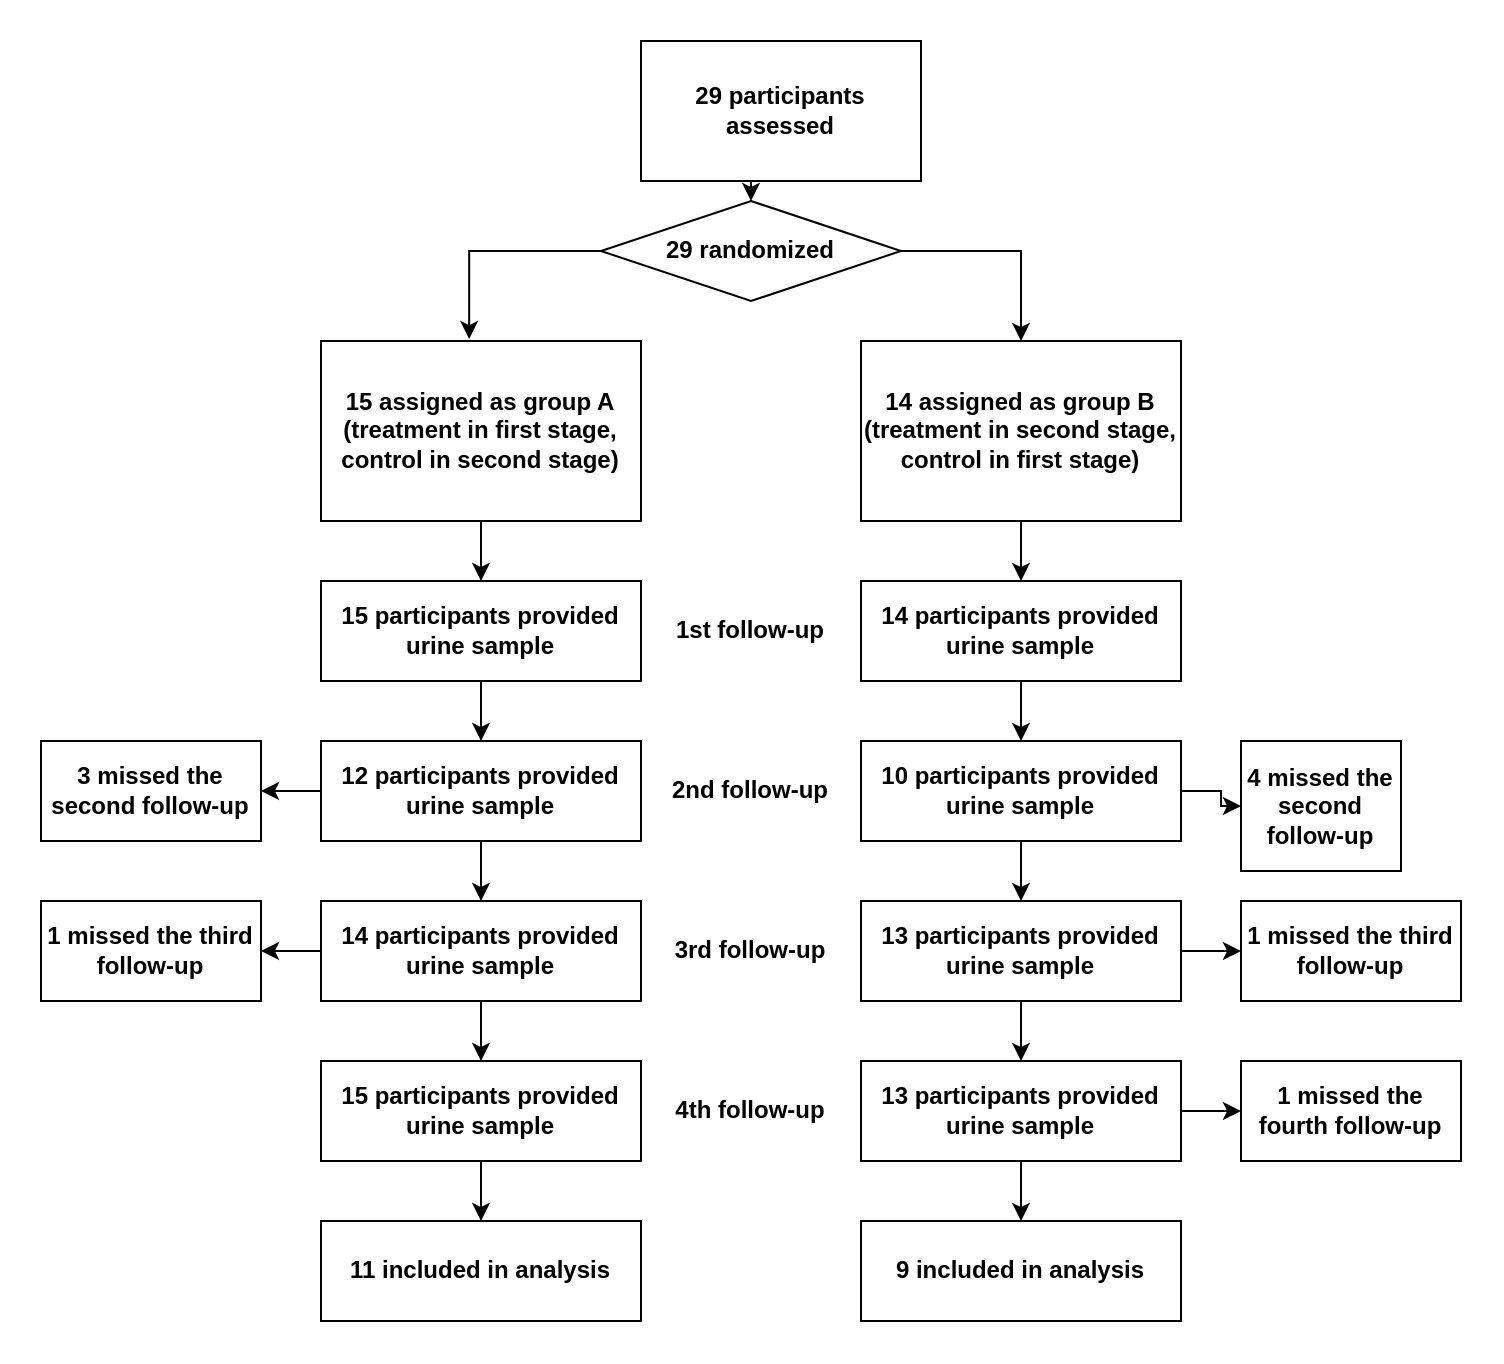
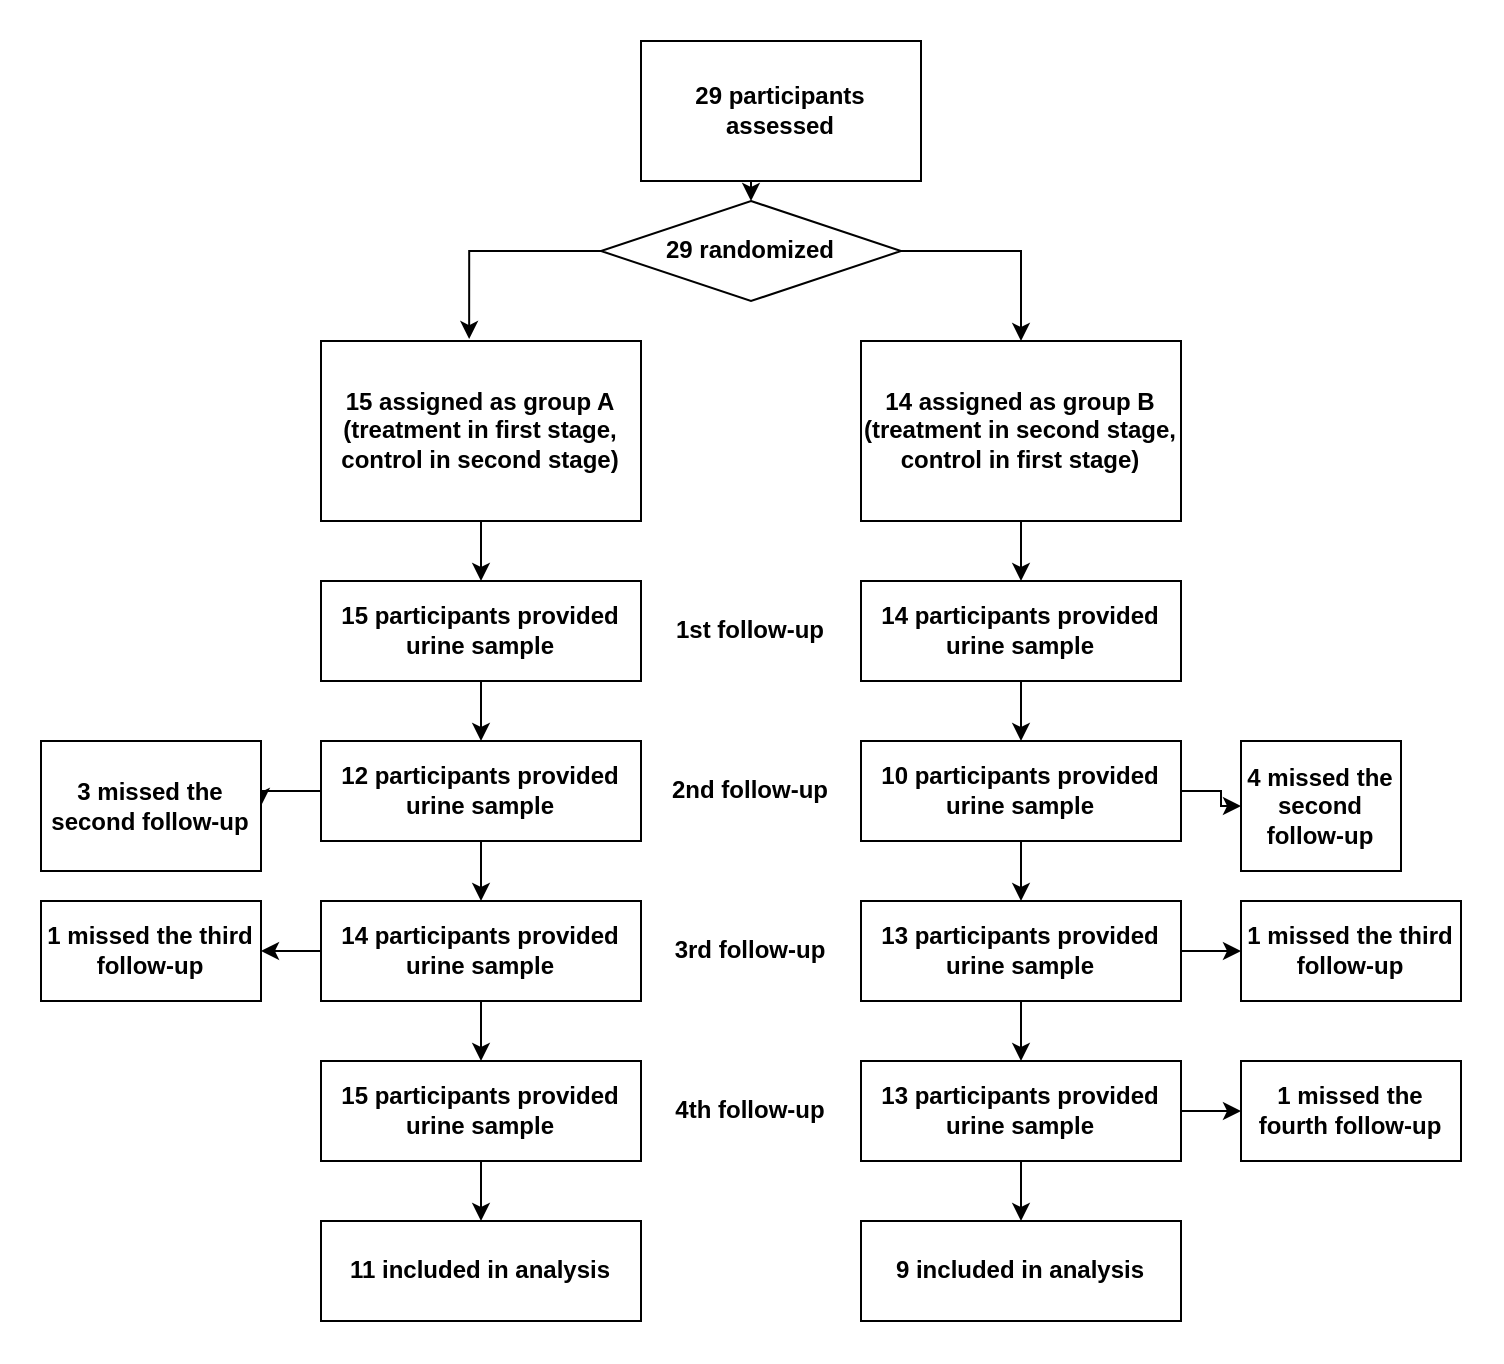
(151, 791) -> (151, 806)
